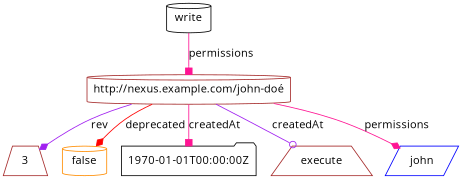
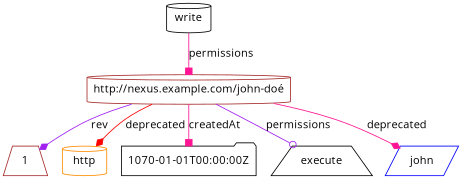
(298, 125) -> (298, 125)
(397, 125) -> (397, 125)
(25, 161) -> (25, 161)
(85, 161) -> (85, 161)
(189, 161) -> (189, 161)
(322, 161) -> (322, 161)
